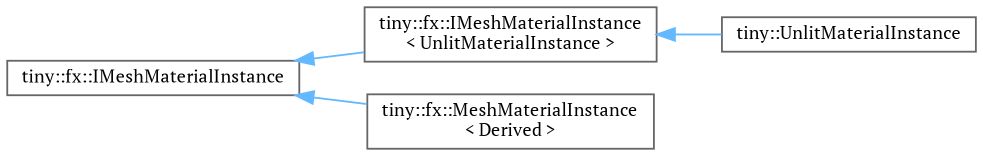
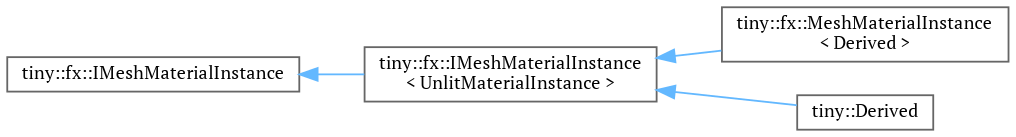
(849, 34) -> (865, 112)
(340, 101) -> (698, 53)
